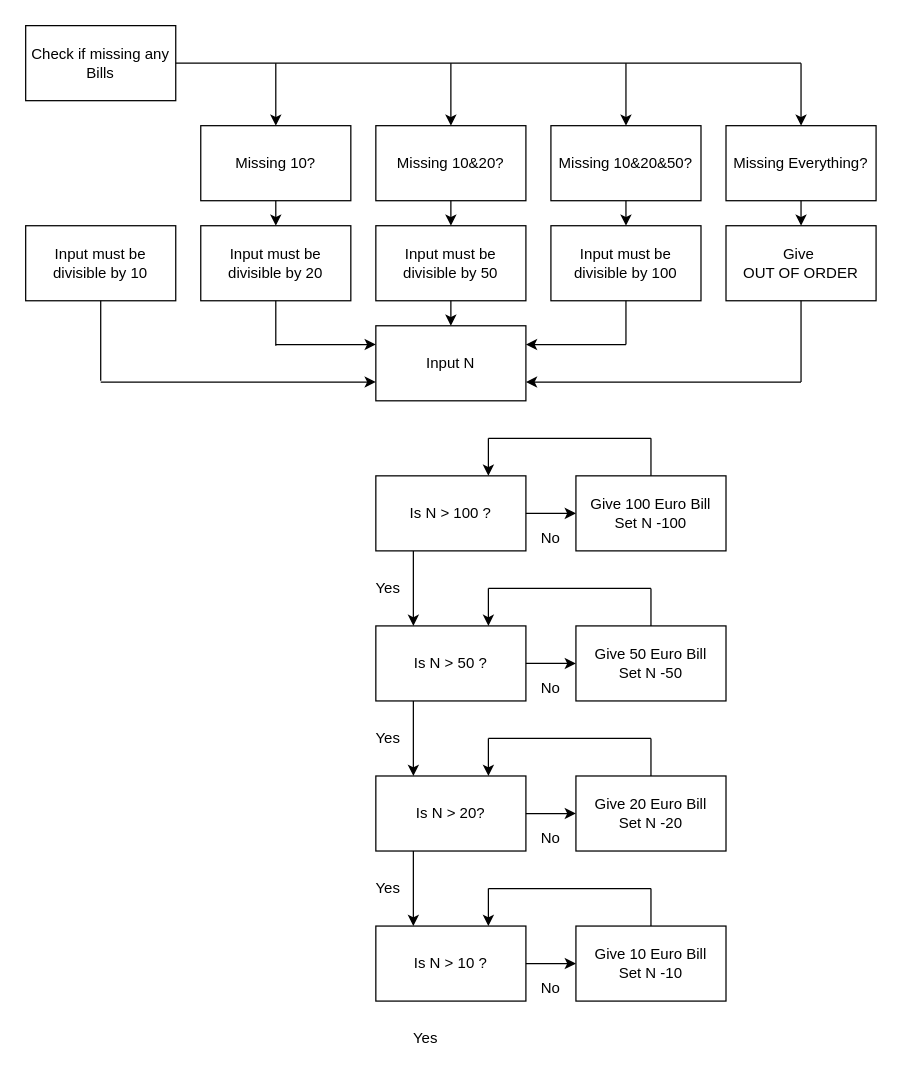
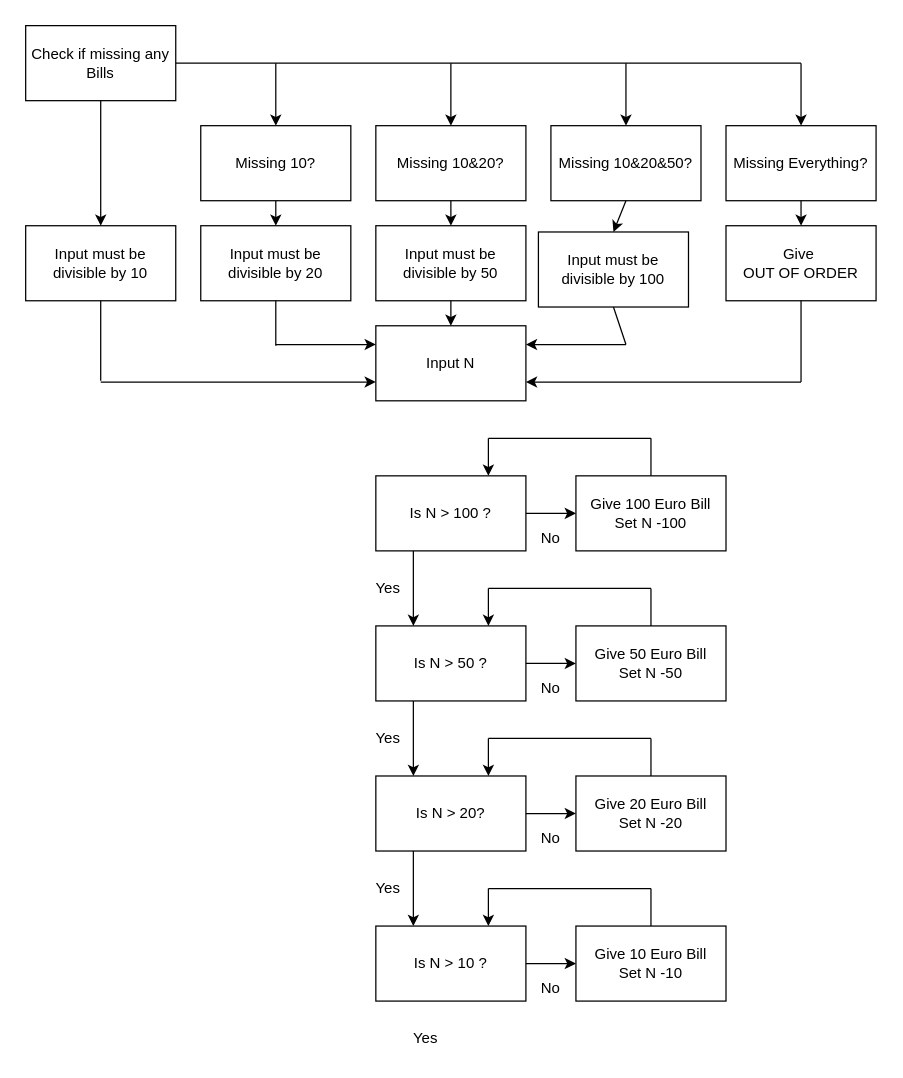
none -> (101, 159)
(626, 263) -> (613, 269)
